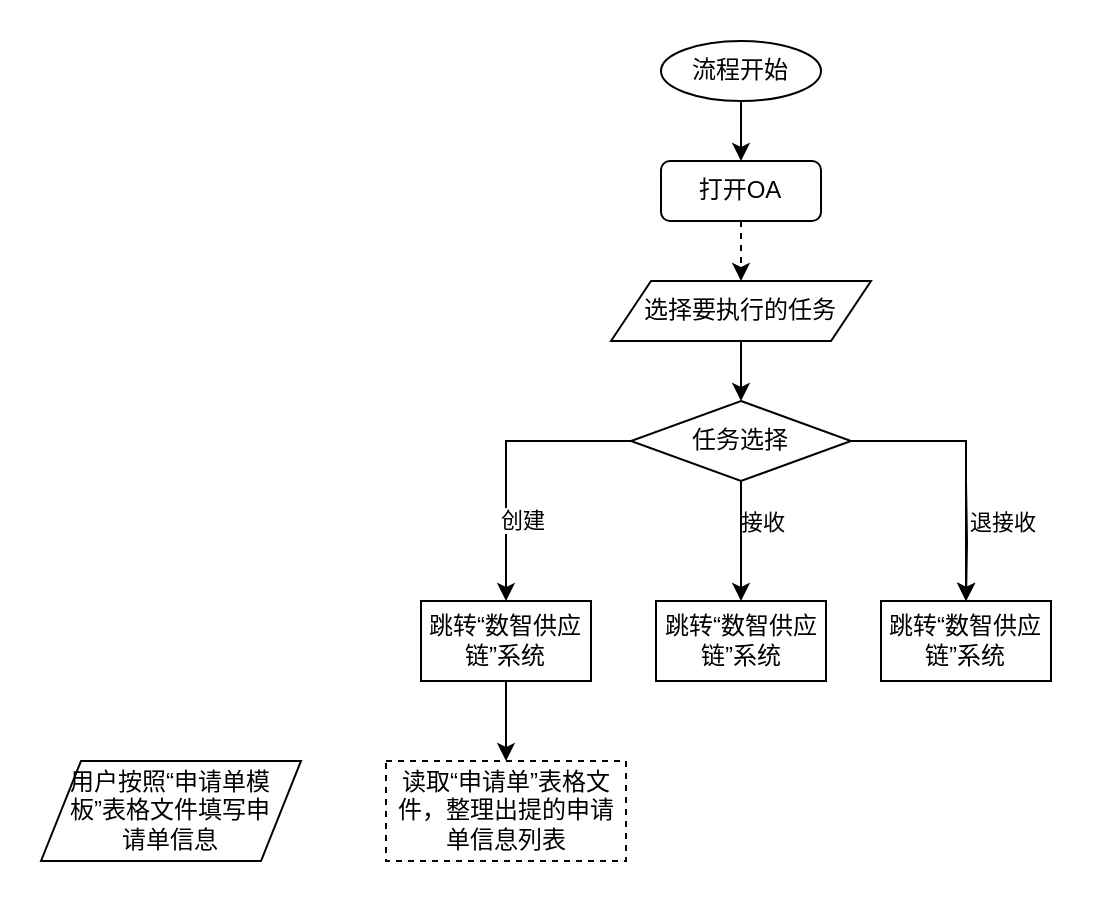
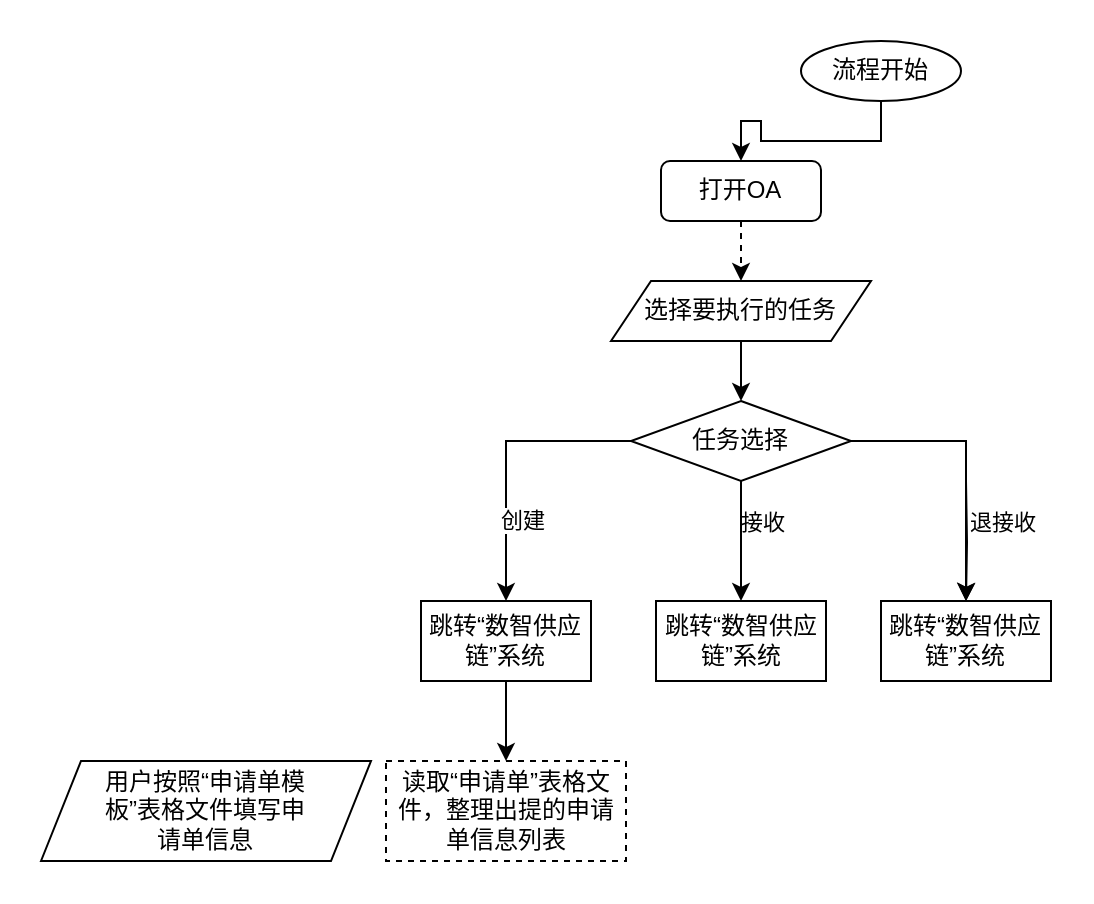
(741, 71) -> (881, 71)
(171, 811) -> (206, 811)
